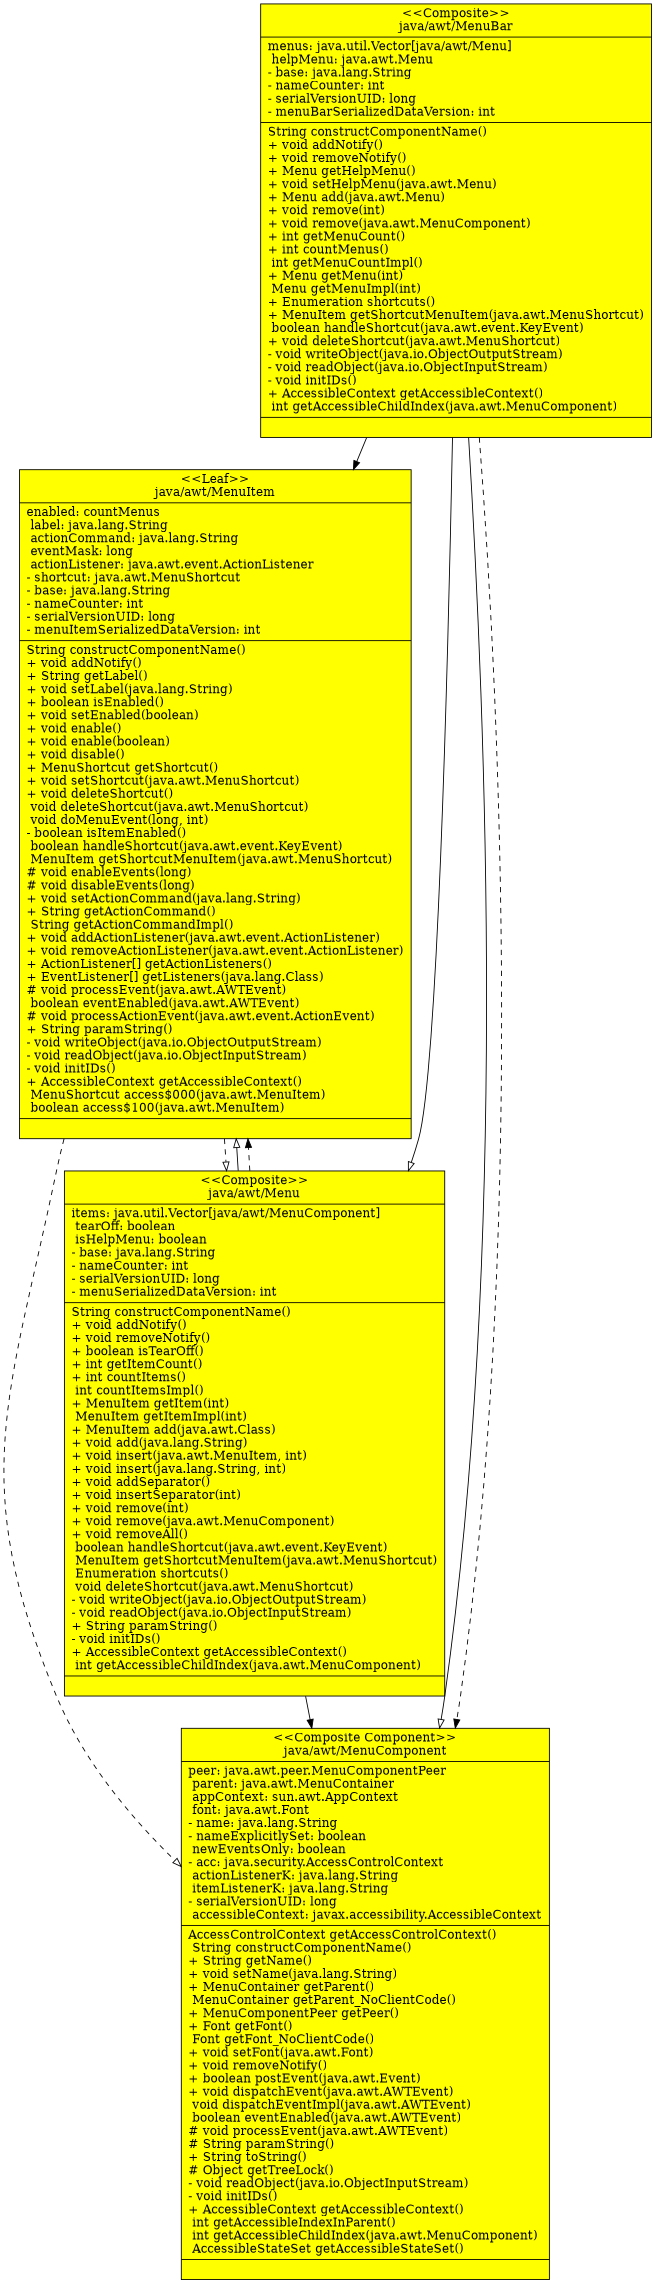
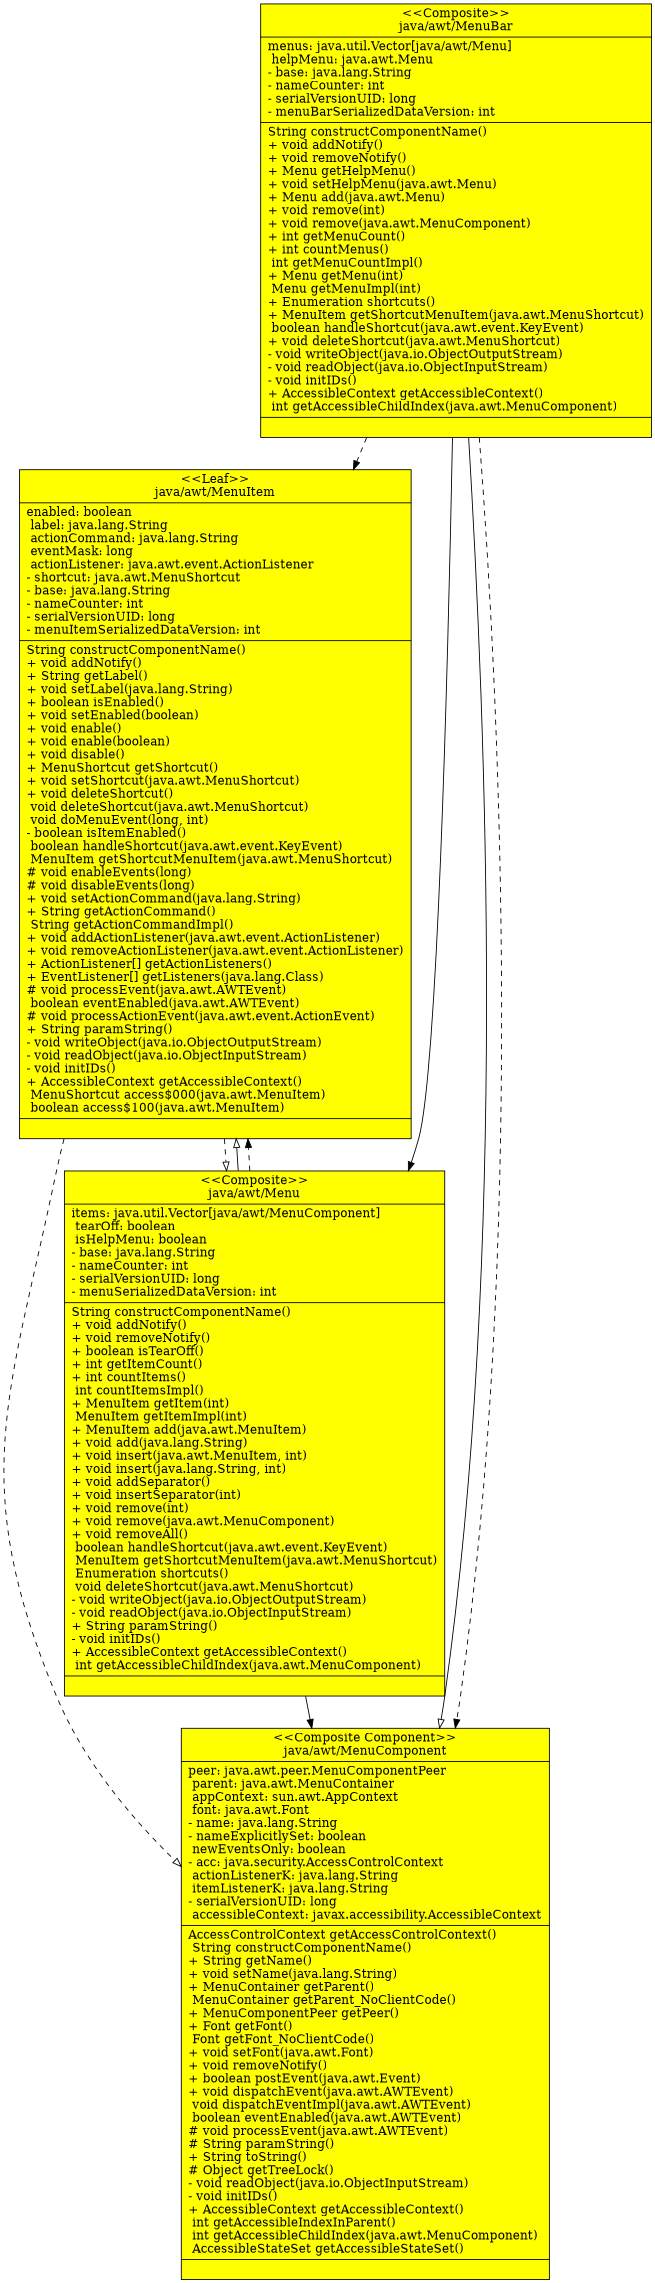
(362, 450) -> (362, 450)
(94, 512) -> (79, 512)
(443, 801) -> (443, 801)
(174, 1430) -> (189, 1430)
